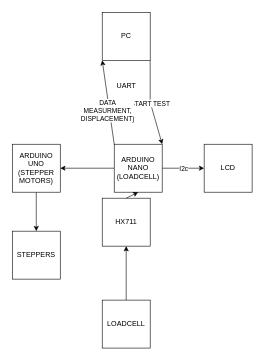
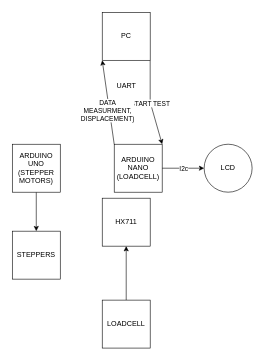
(65, 168) -> none
(228, 168) -> (228, 168)
(130, 196) -> none
